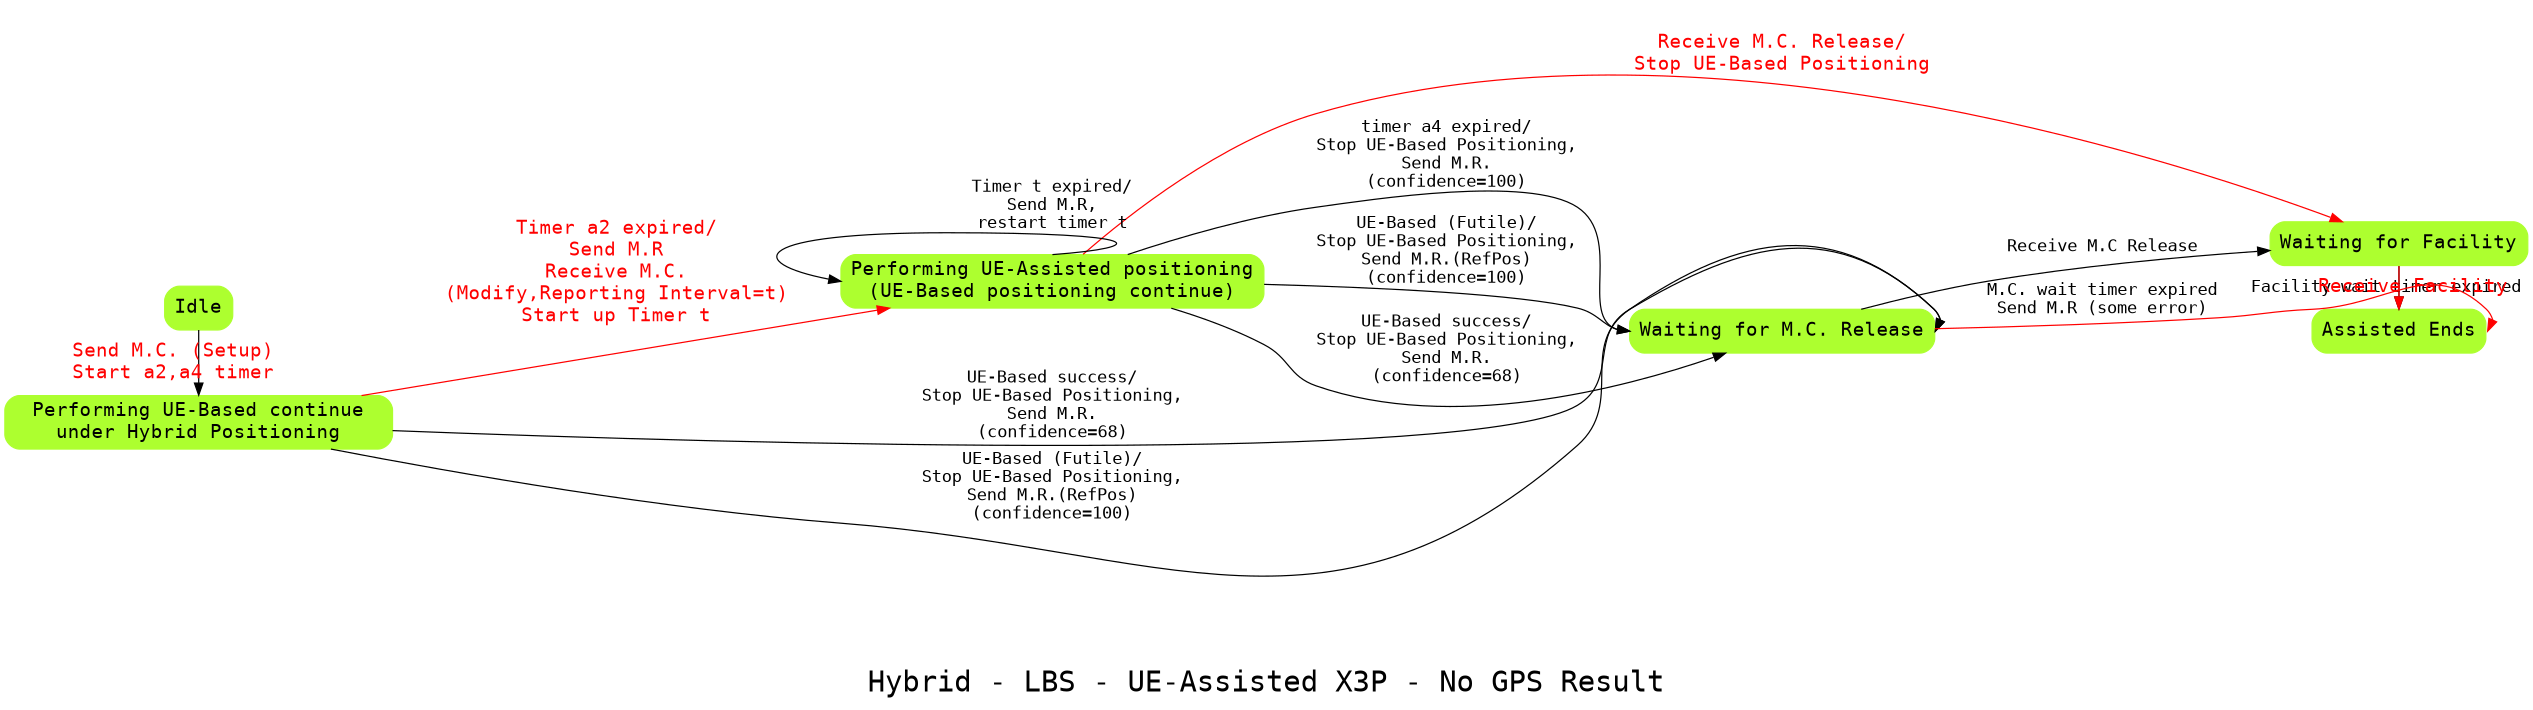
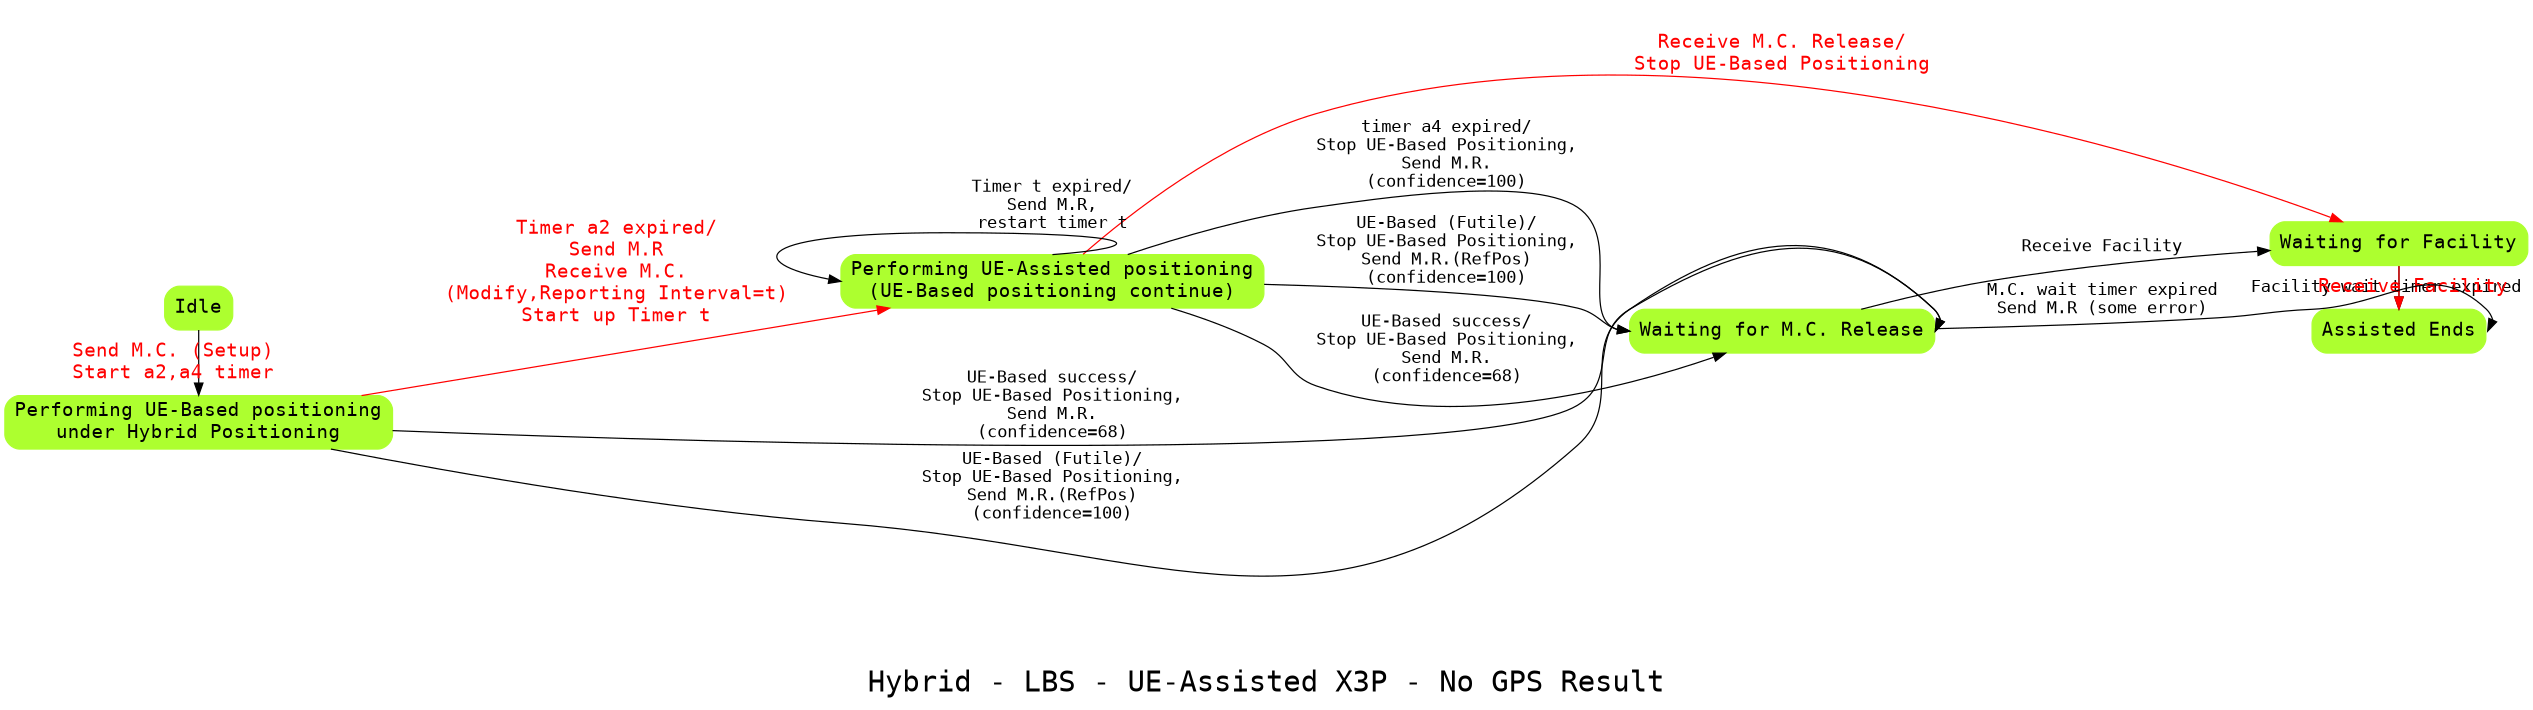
(2102, 247) -> (2102, 247)
(2222, 318) -> (2222, 318)
(199, 422) -> (199, 422)
